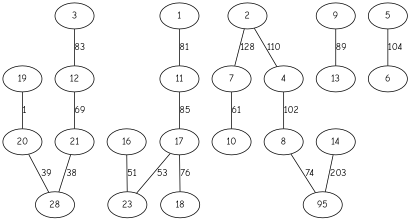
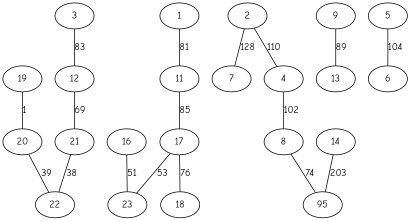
(232, 142) -> none
(55, 205) -> (55, 205)
